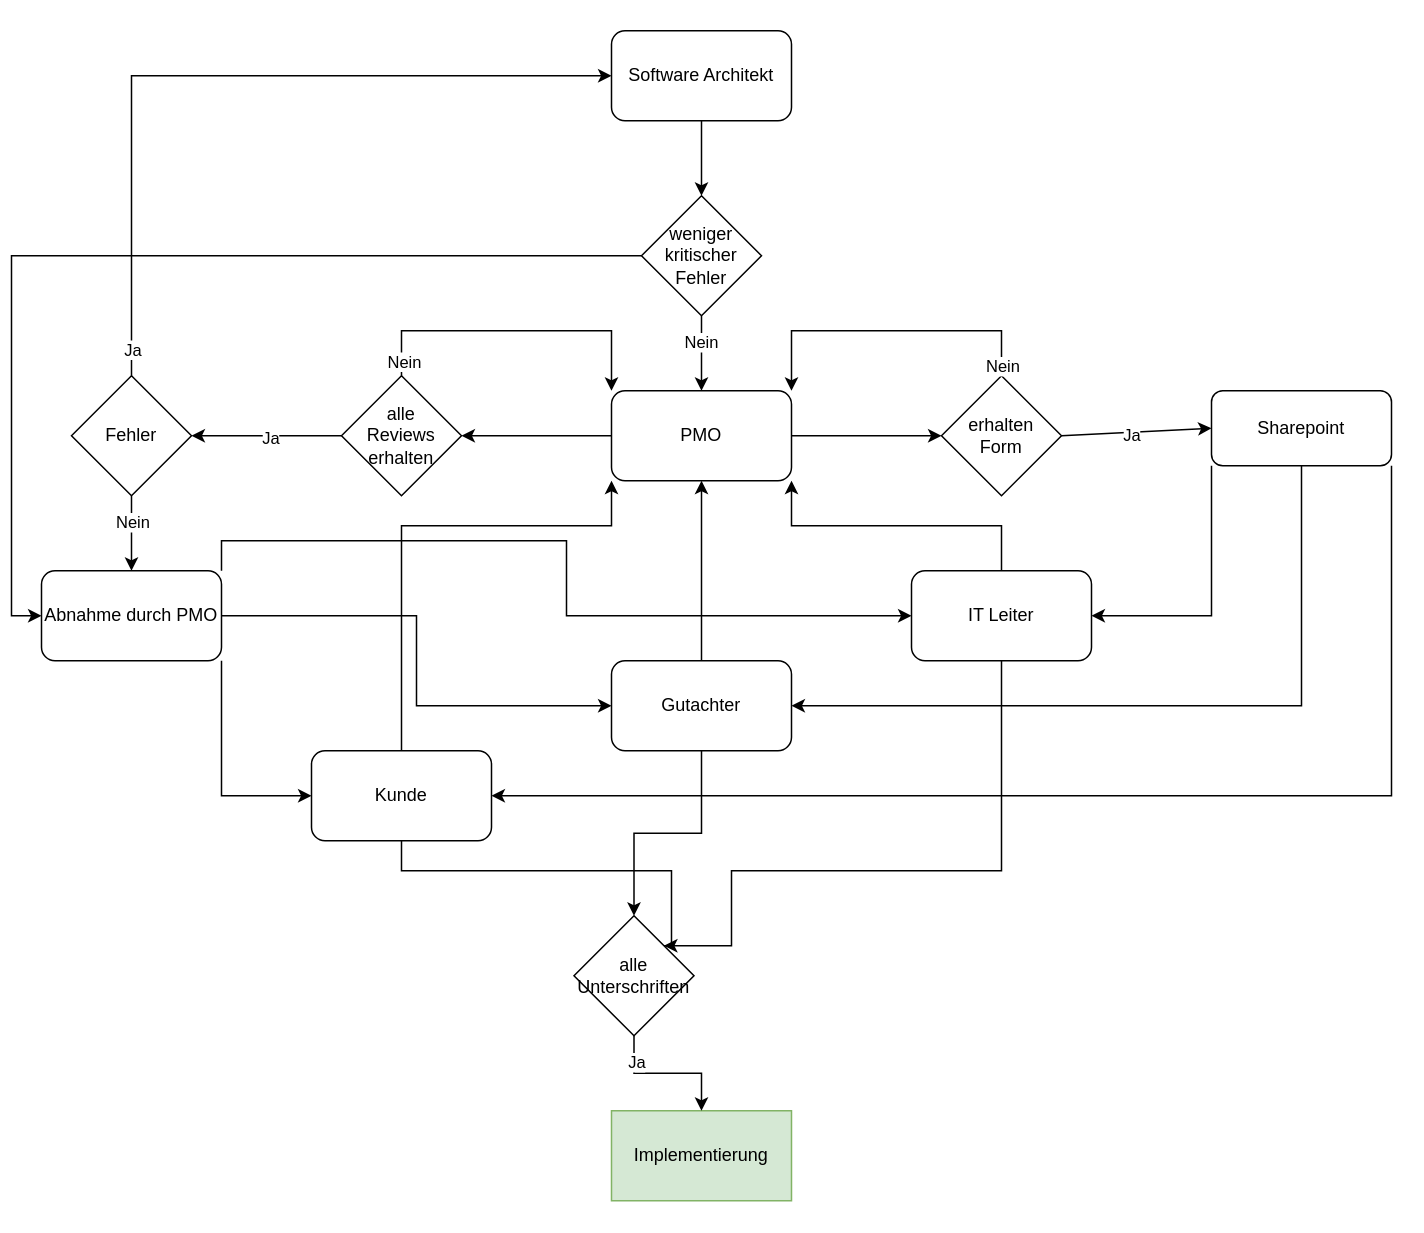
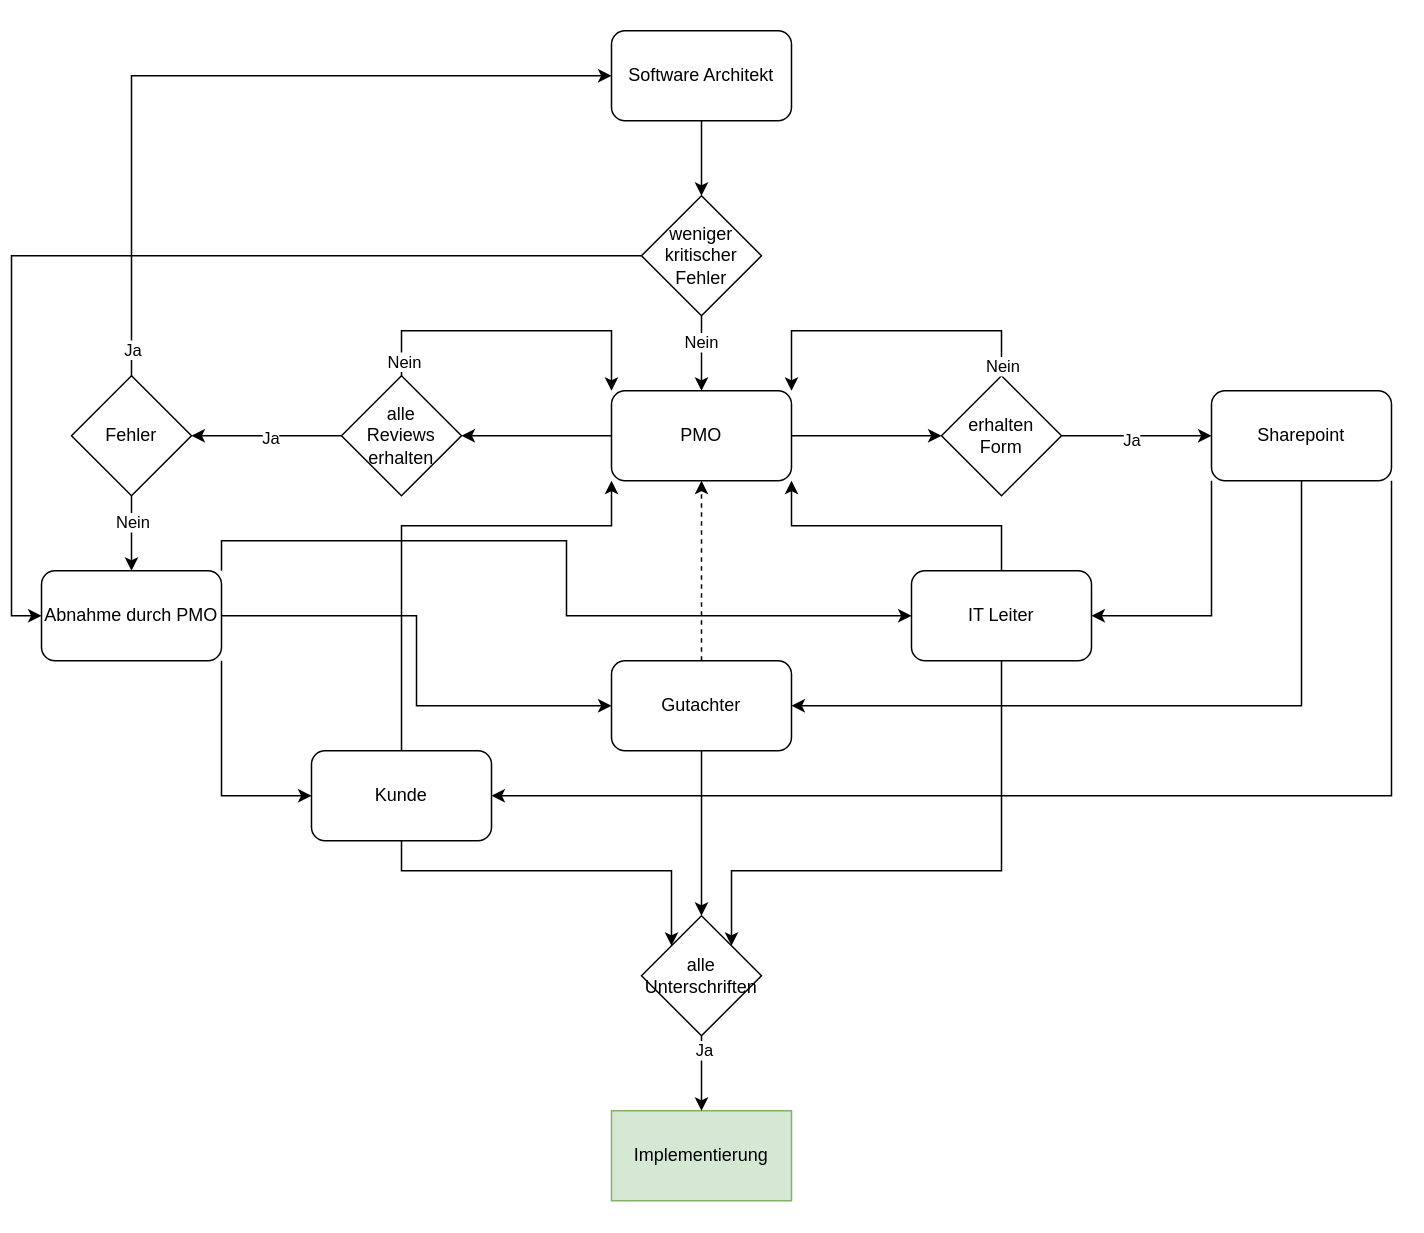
(1301, 428) -> (1301, 436)
(701, 574) -> (701, 574)
(634, 976) -> (701, 976)
